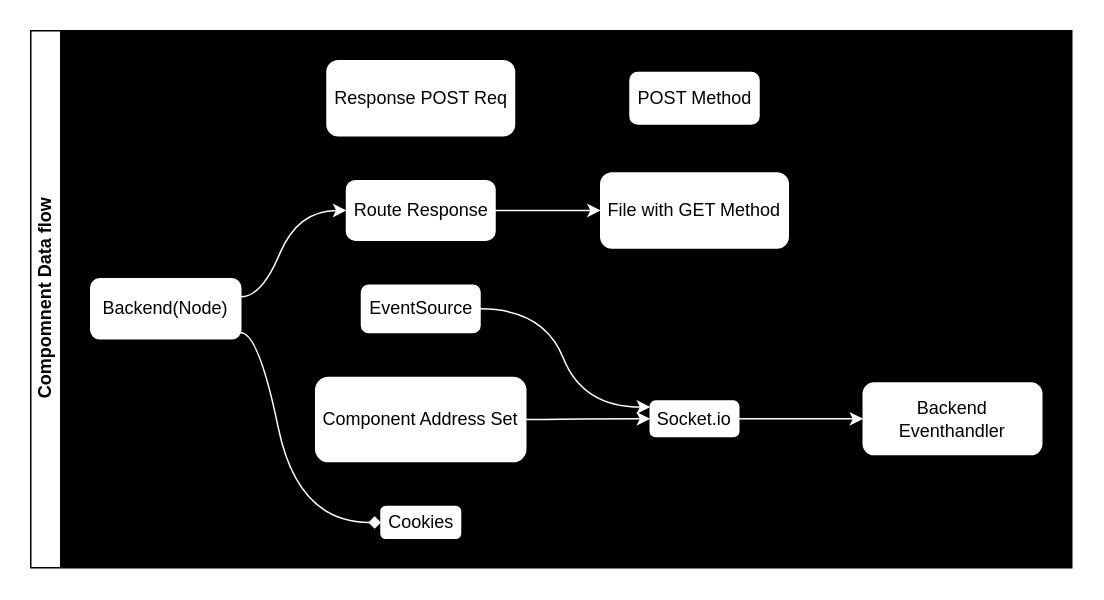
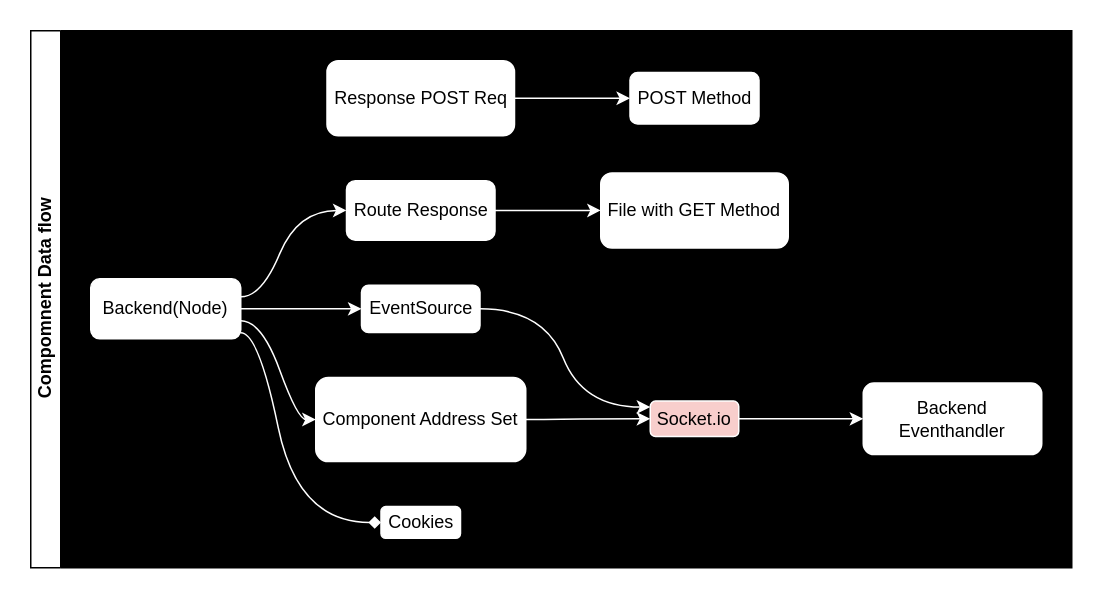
none -> (569, 98)
none -> (298, 309)
none -> (278, 366)
(695, 419) -> (695, 419)
